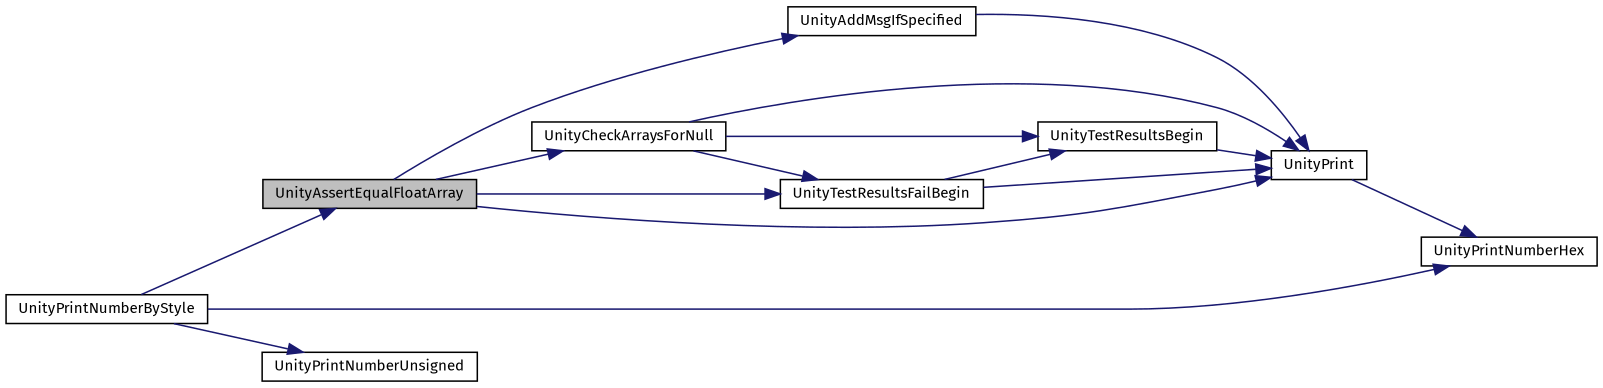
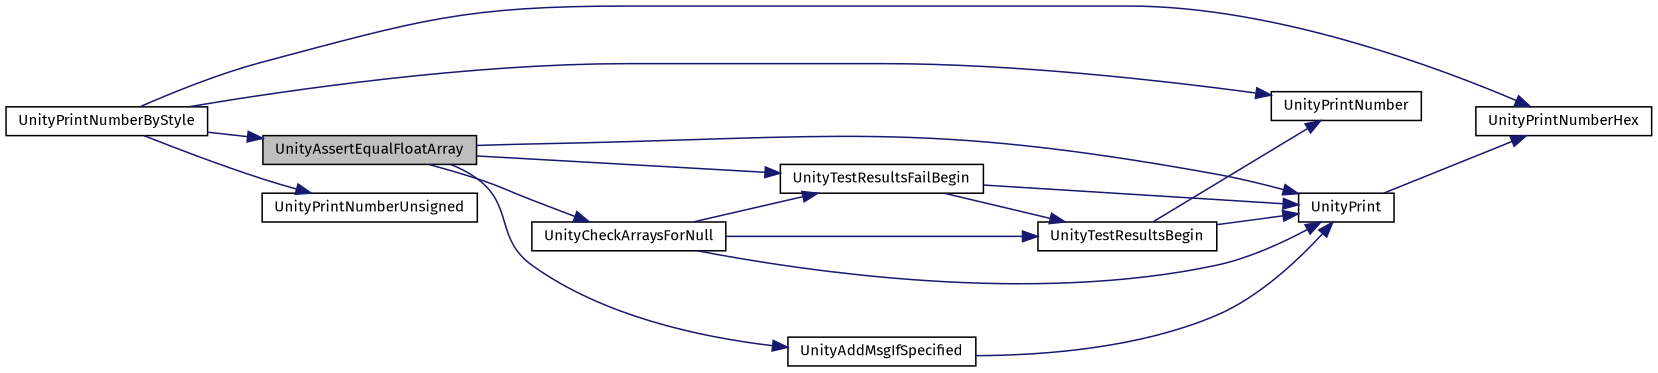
none -> (1346, 106)
